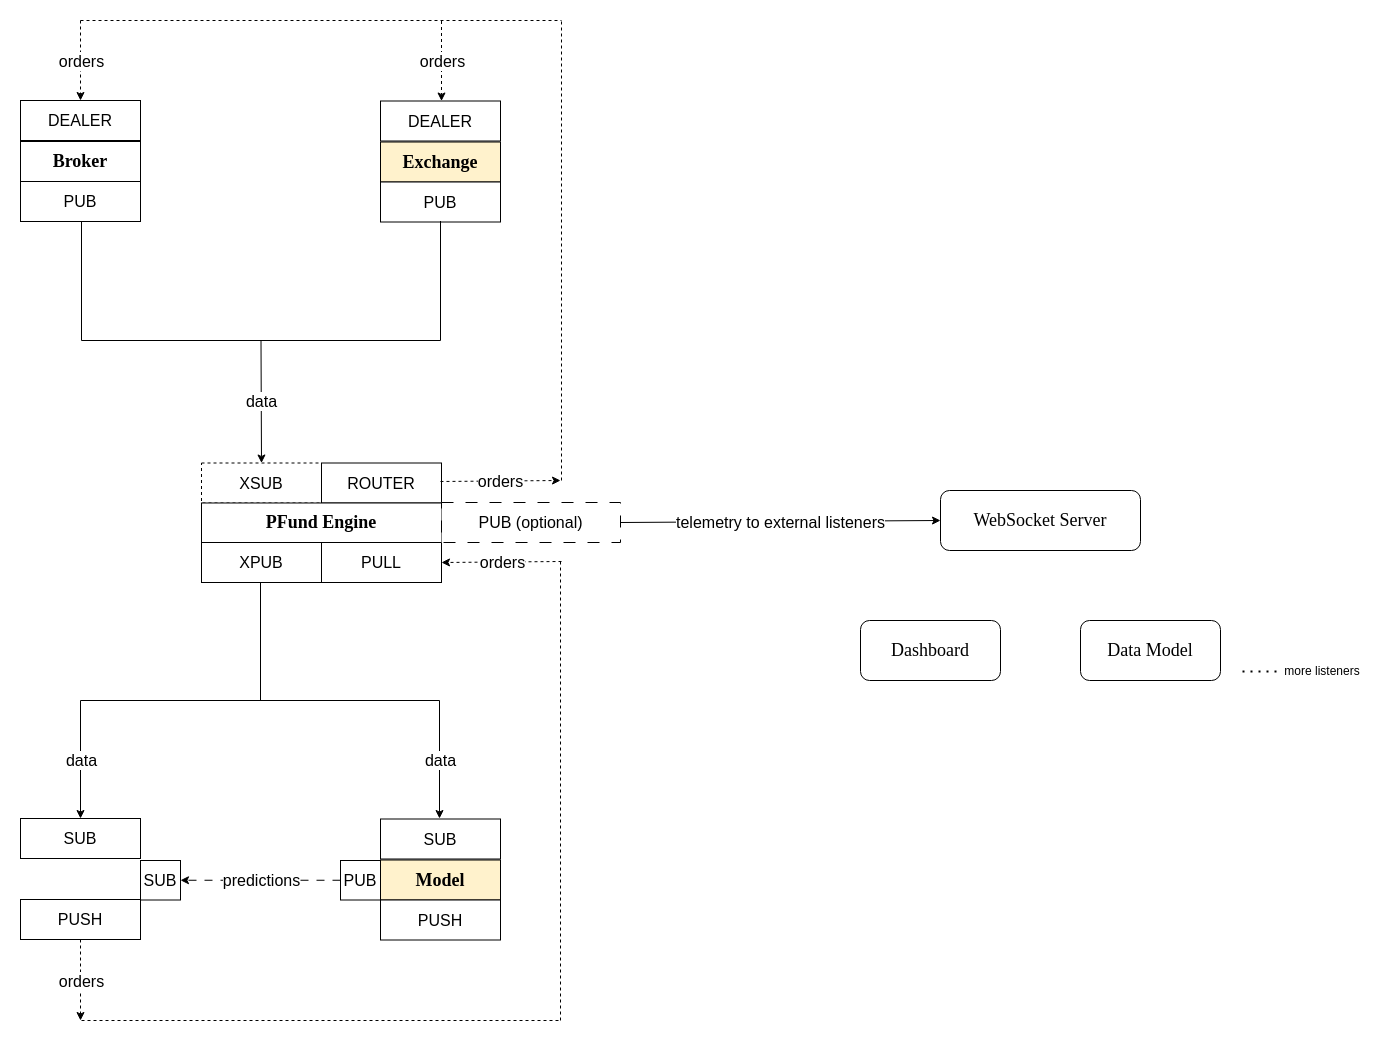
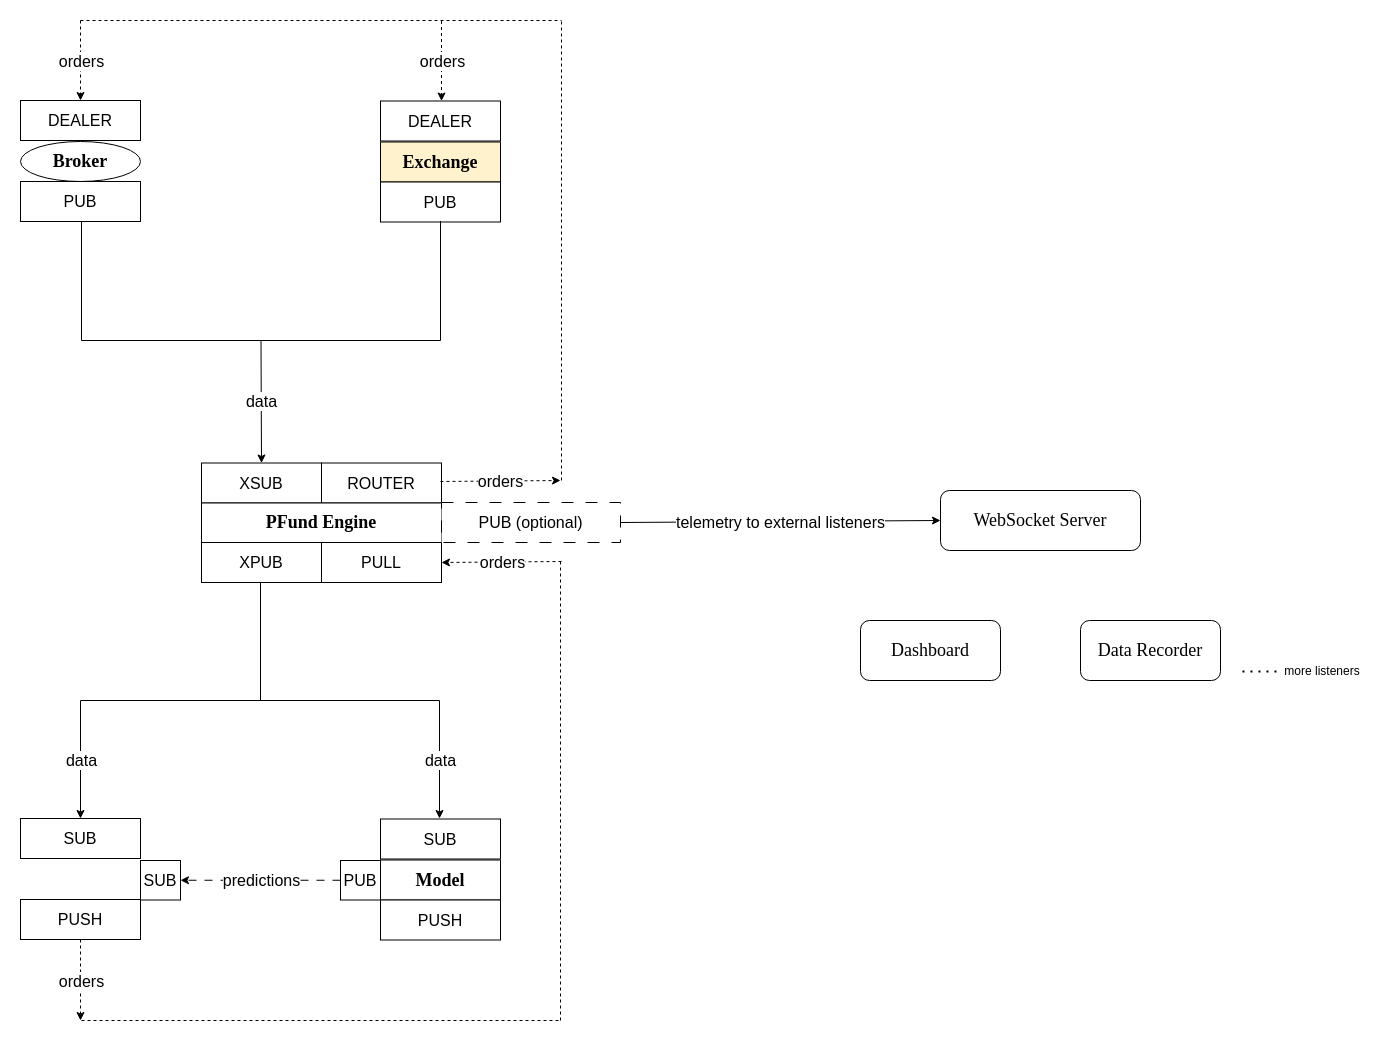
(81, 162) -> (81, 162)
(262, 483) -> (262, 483)
(1151, 651) -> (1151, 651)
(441, 880) -> (441, 880)
